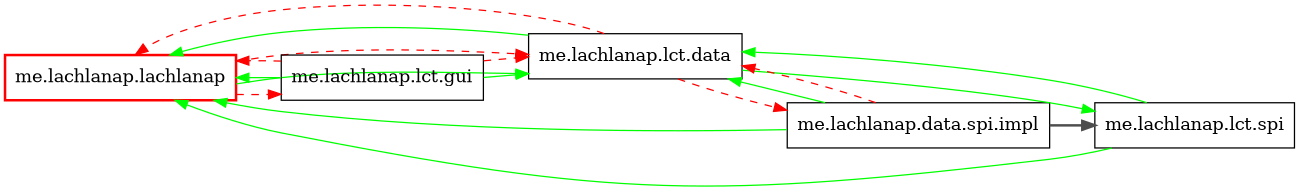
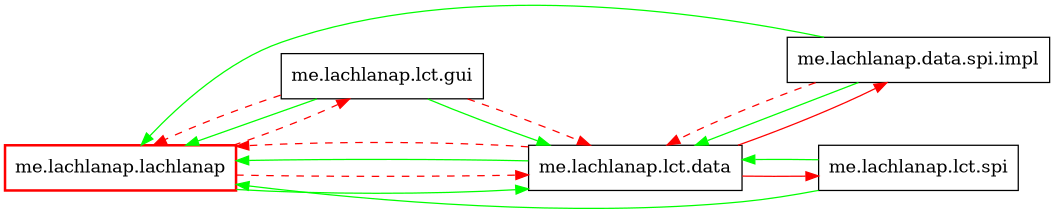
(913, 85) -> (774, 176)
(726, 94) -> (807, 119)
(1066, 125) -> none
